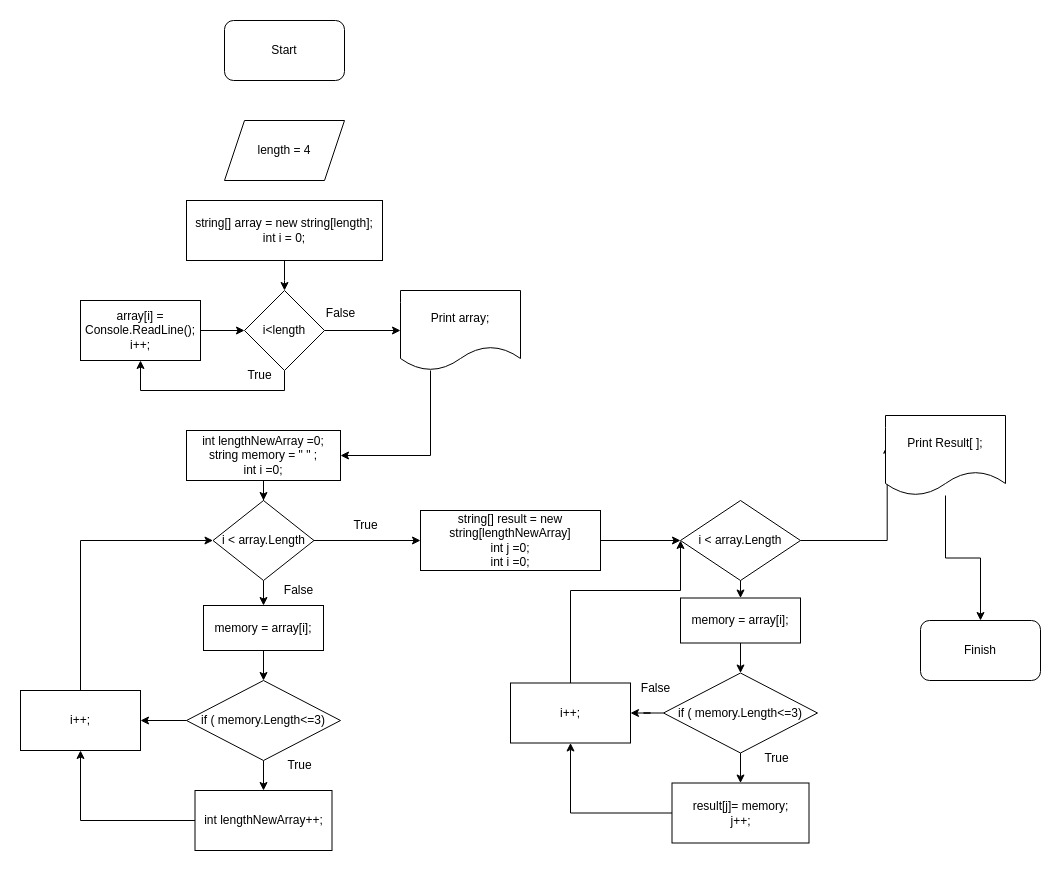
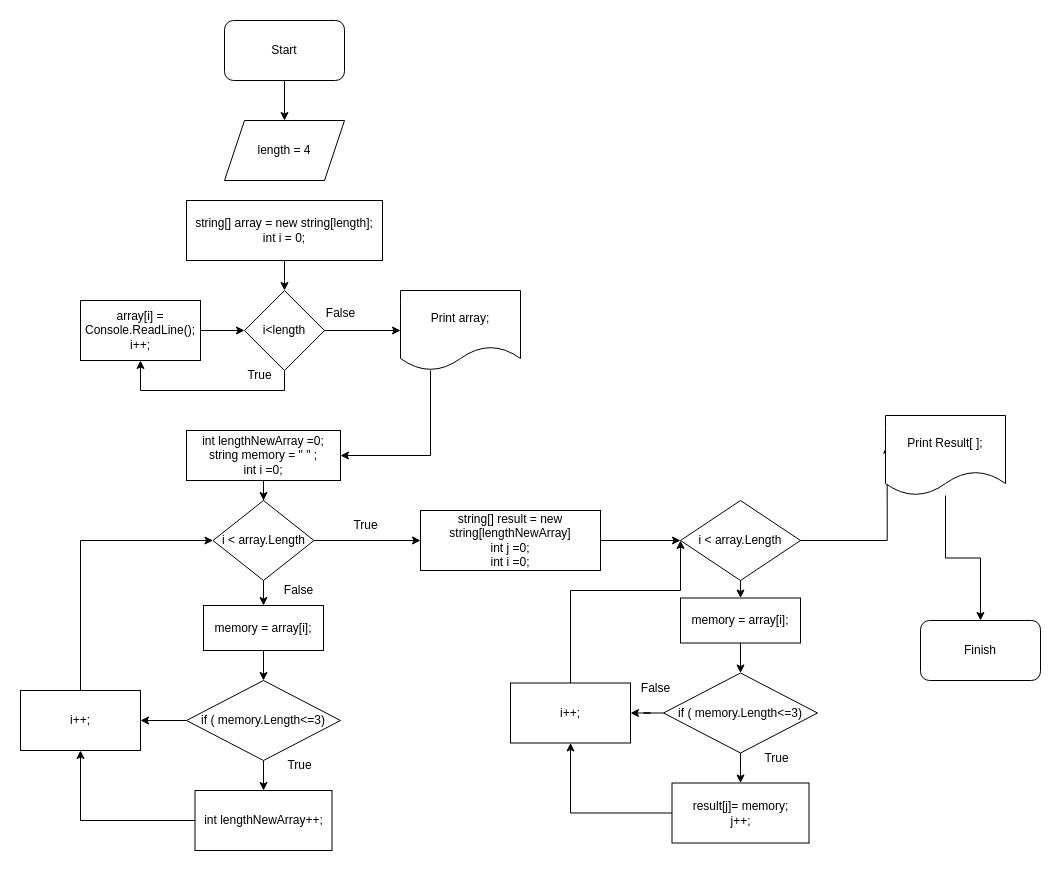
none -> (285, 97)
